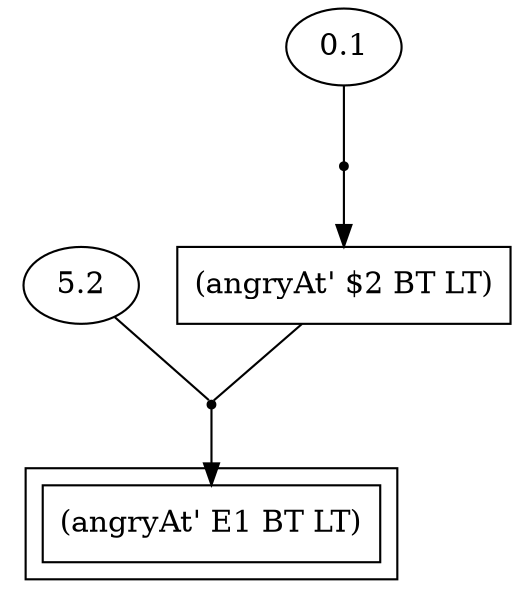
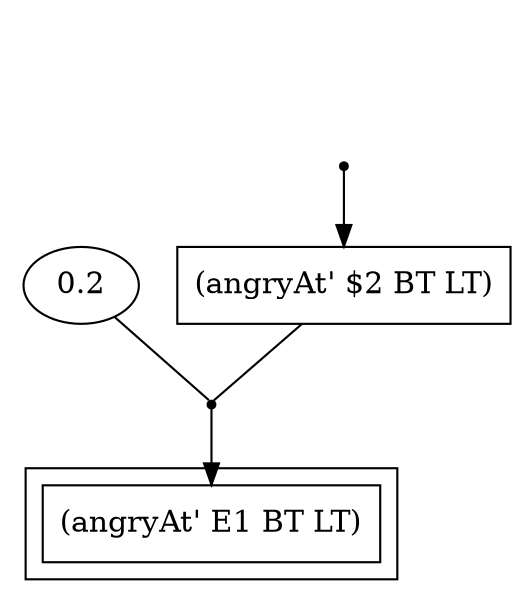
(344, 47) -> none
(81, 285) -> (81, 285)
